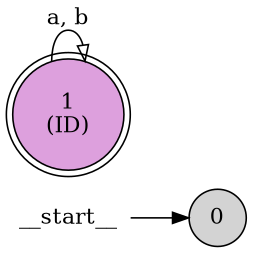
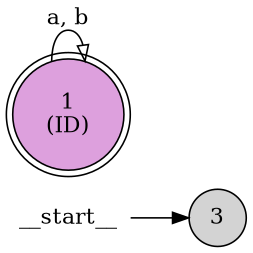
(218, 218) -> (218, 218)
